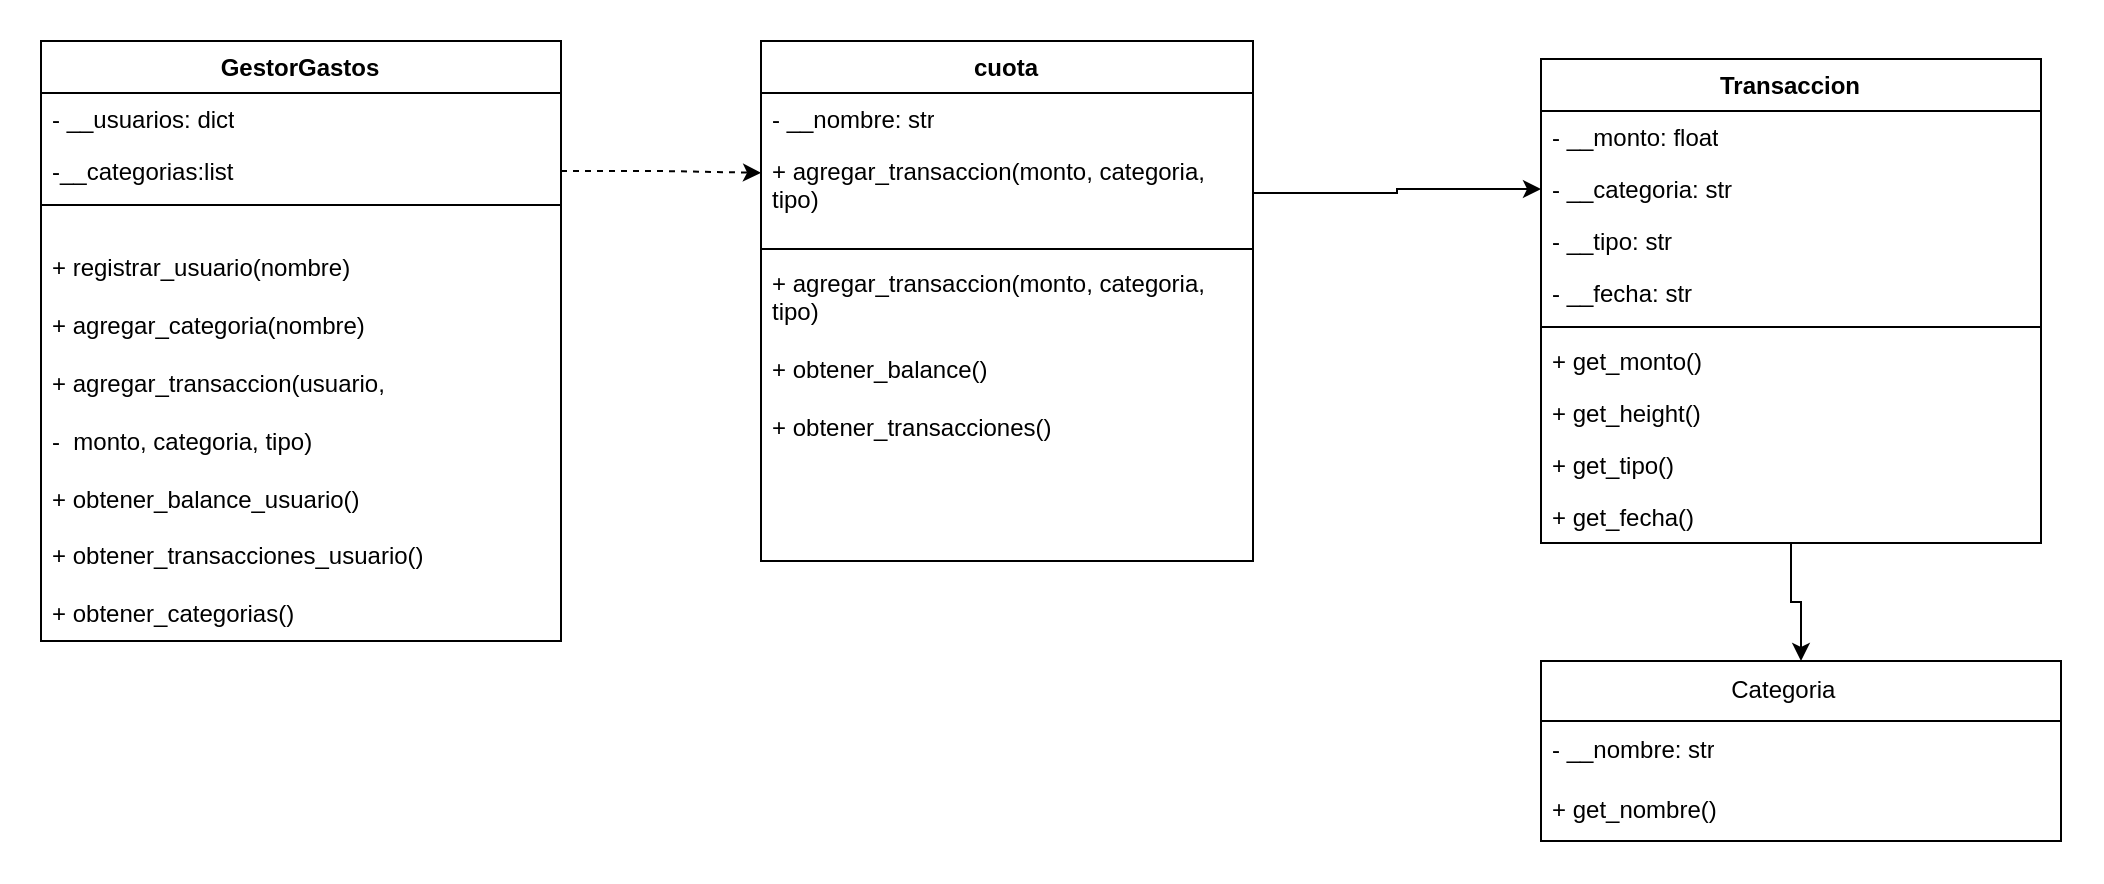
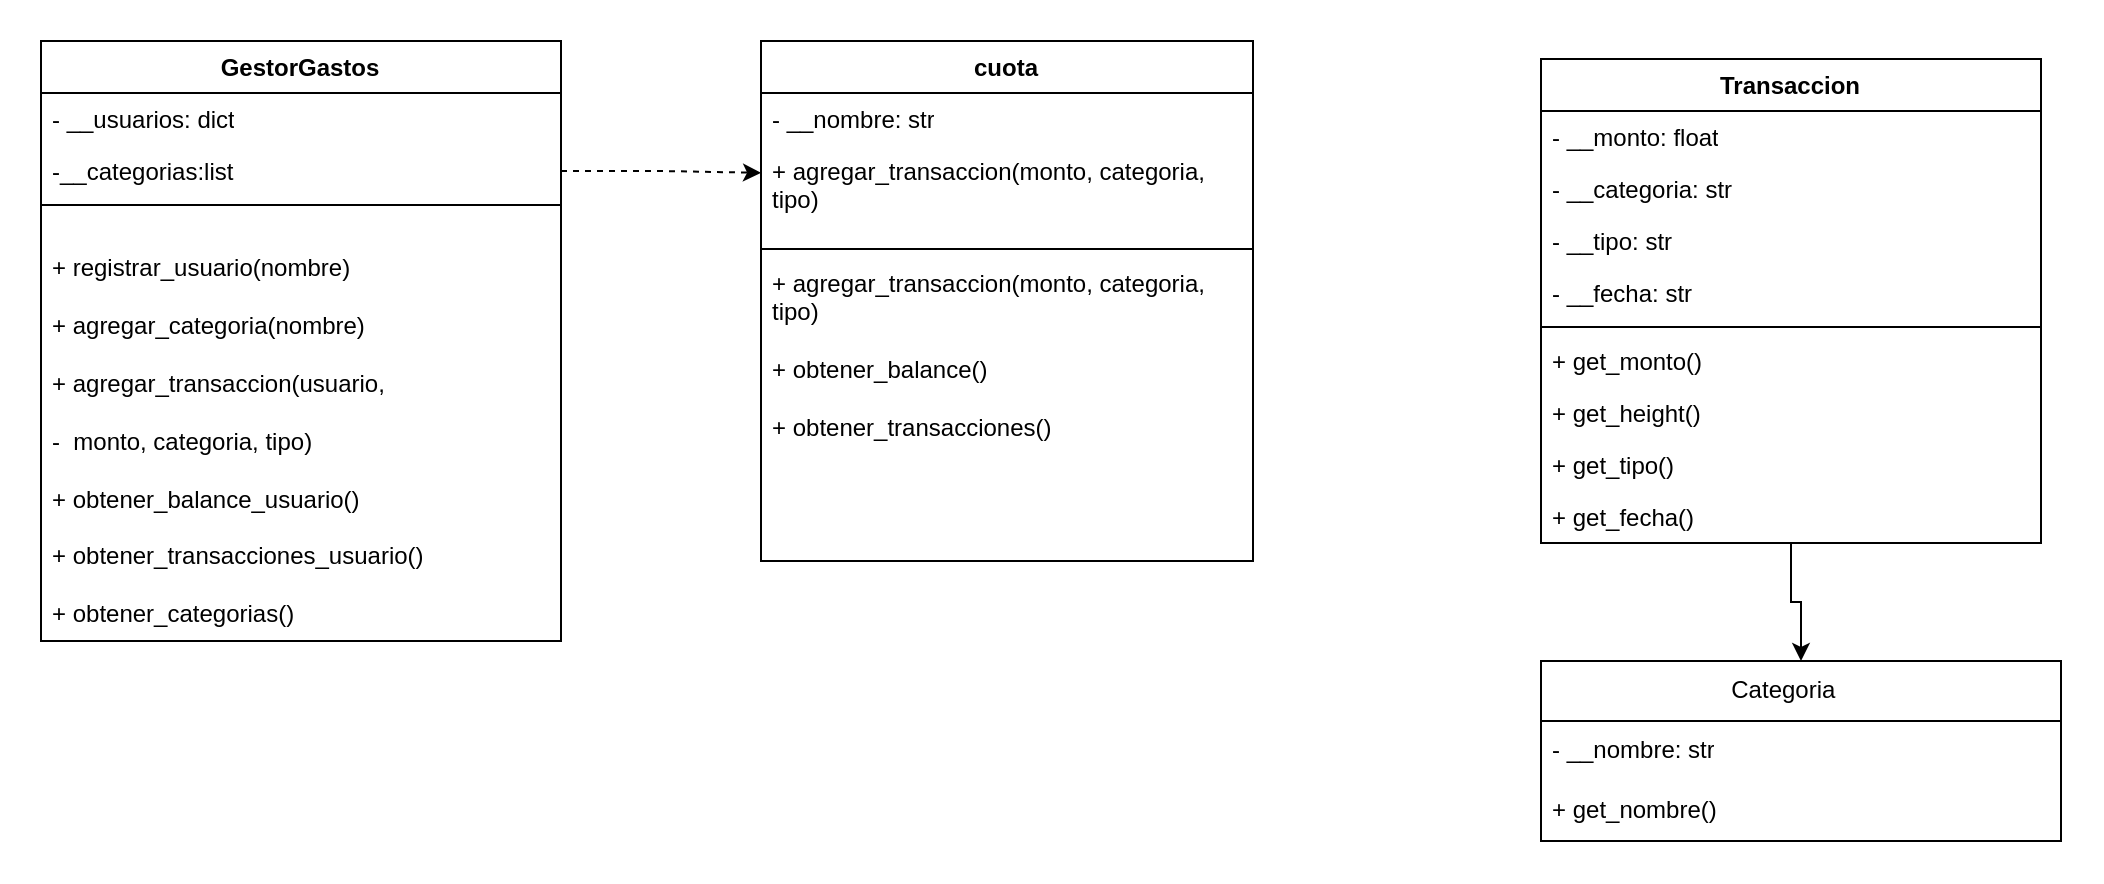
(1394, 193) -> none
